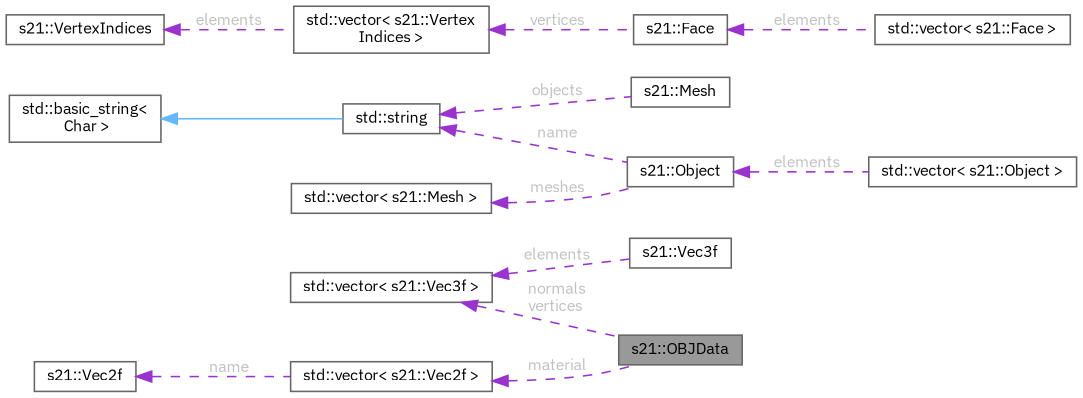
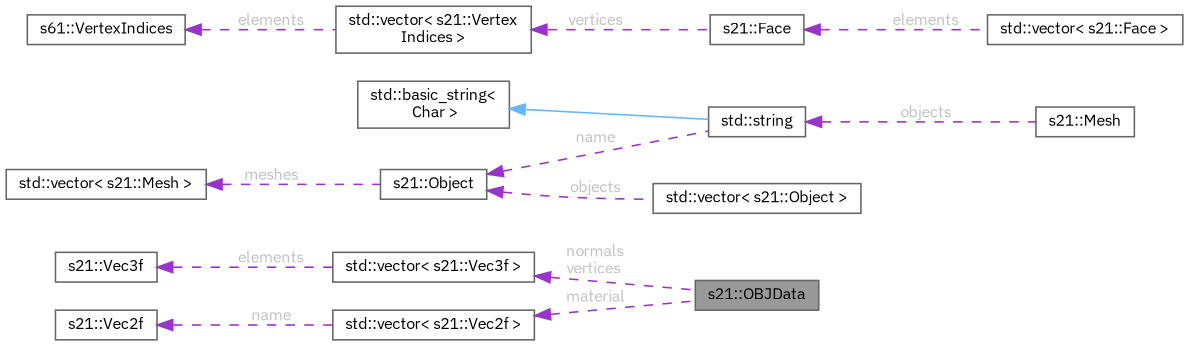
(85, 30) -> (106, 30)
(542, 146) -> (606, 151)
(805, 163) -> (594, 188)
(569, 266) -> (253, 267)
